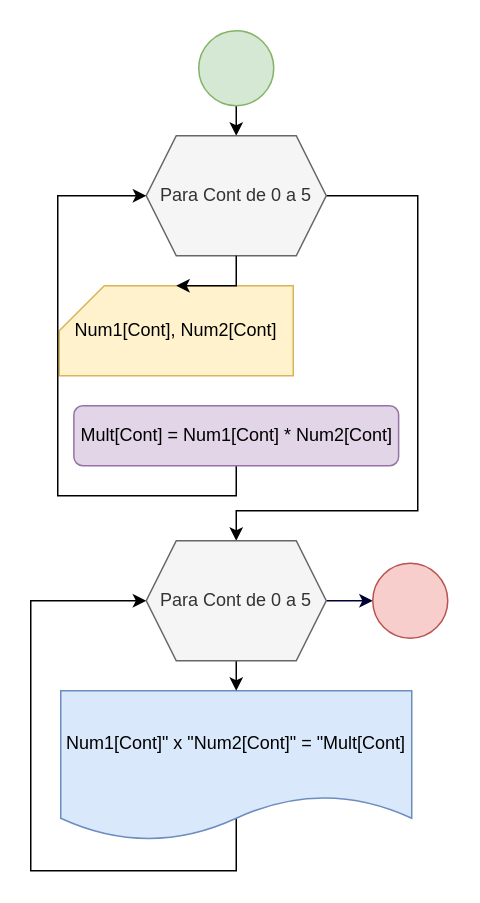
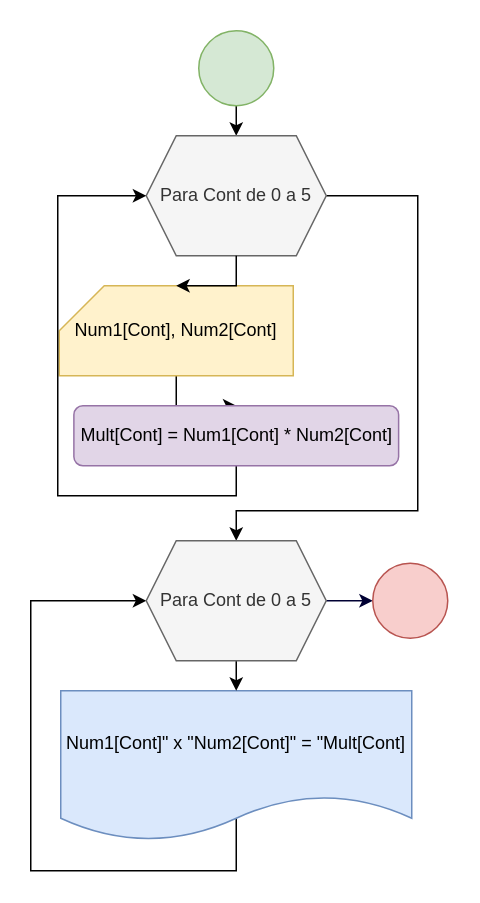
none -> (176, 392)
